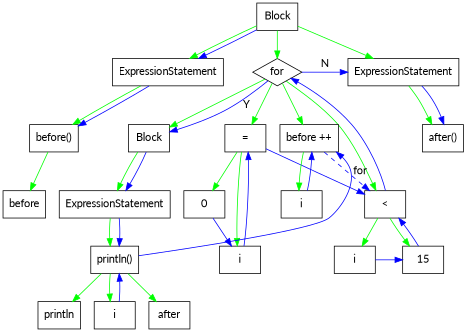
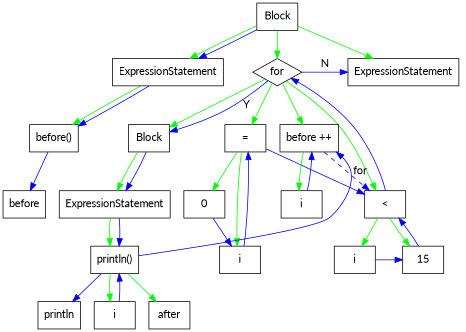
(443, 138) -> none
(41, 168) -> (41, 168)
(90, 285) -> (90, 285)
